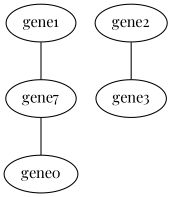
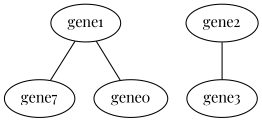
(41, 136) -> (108, 61)
